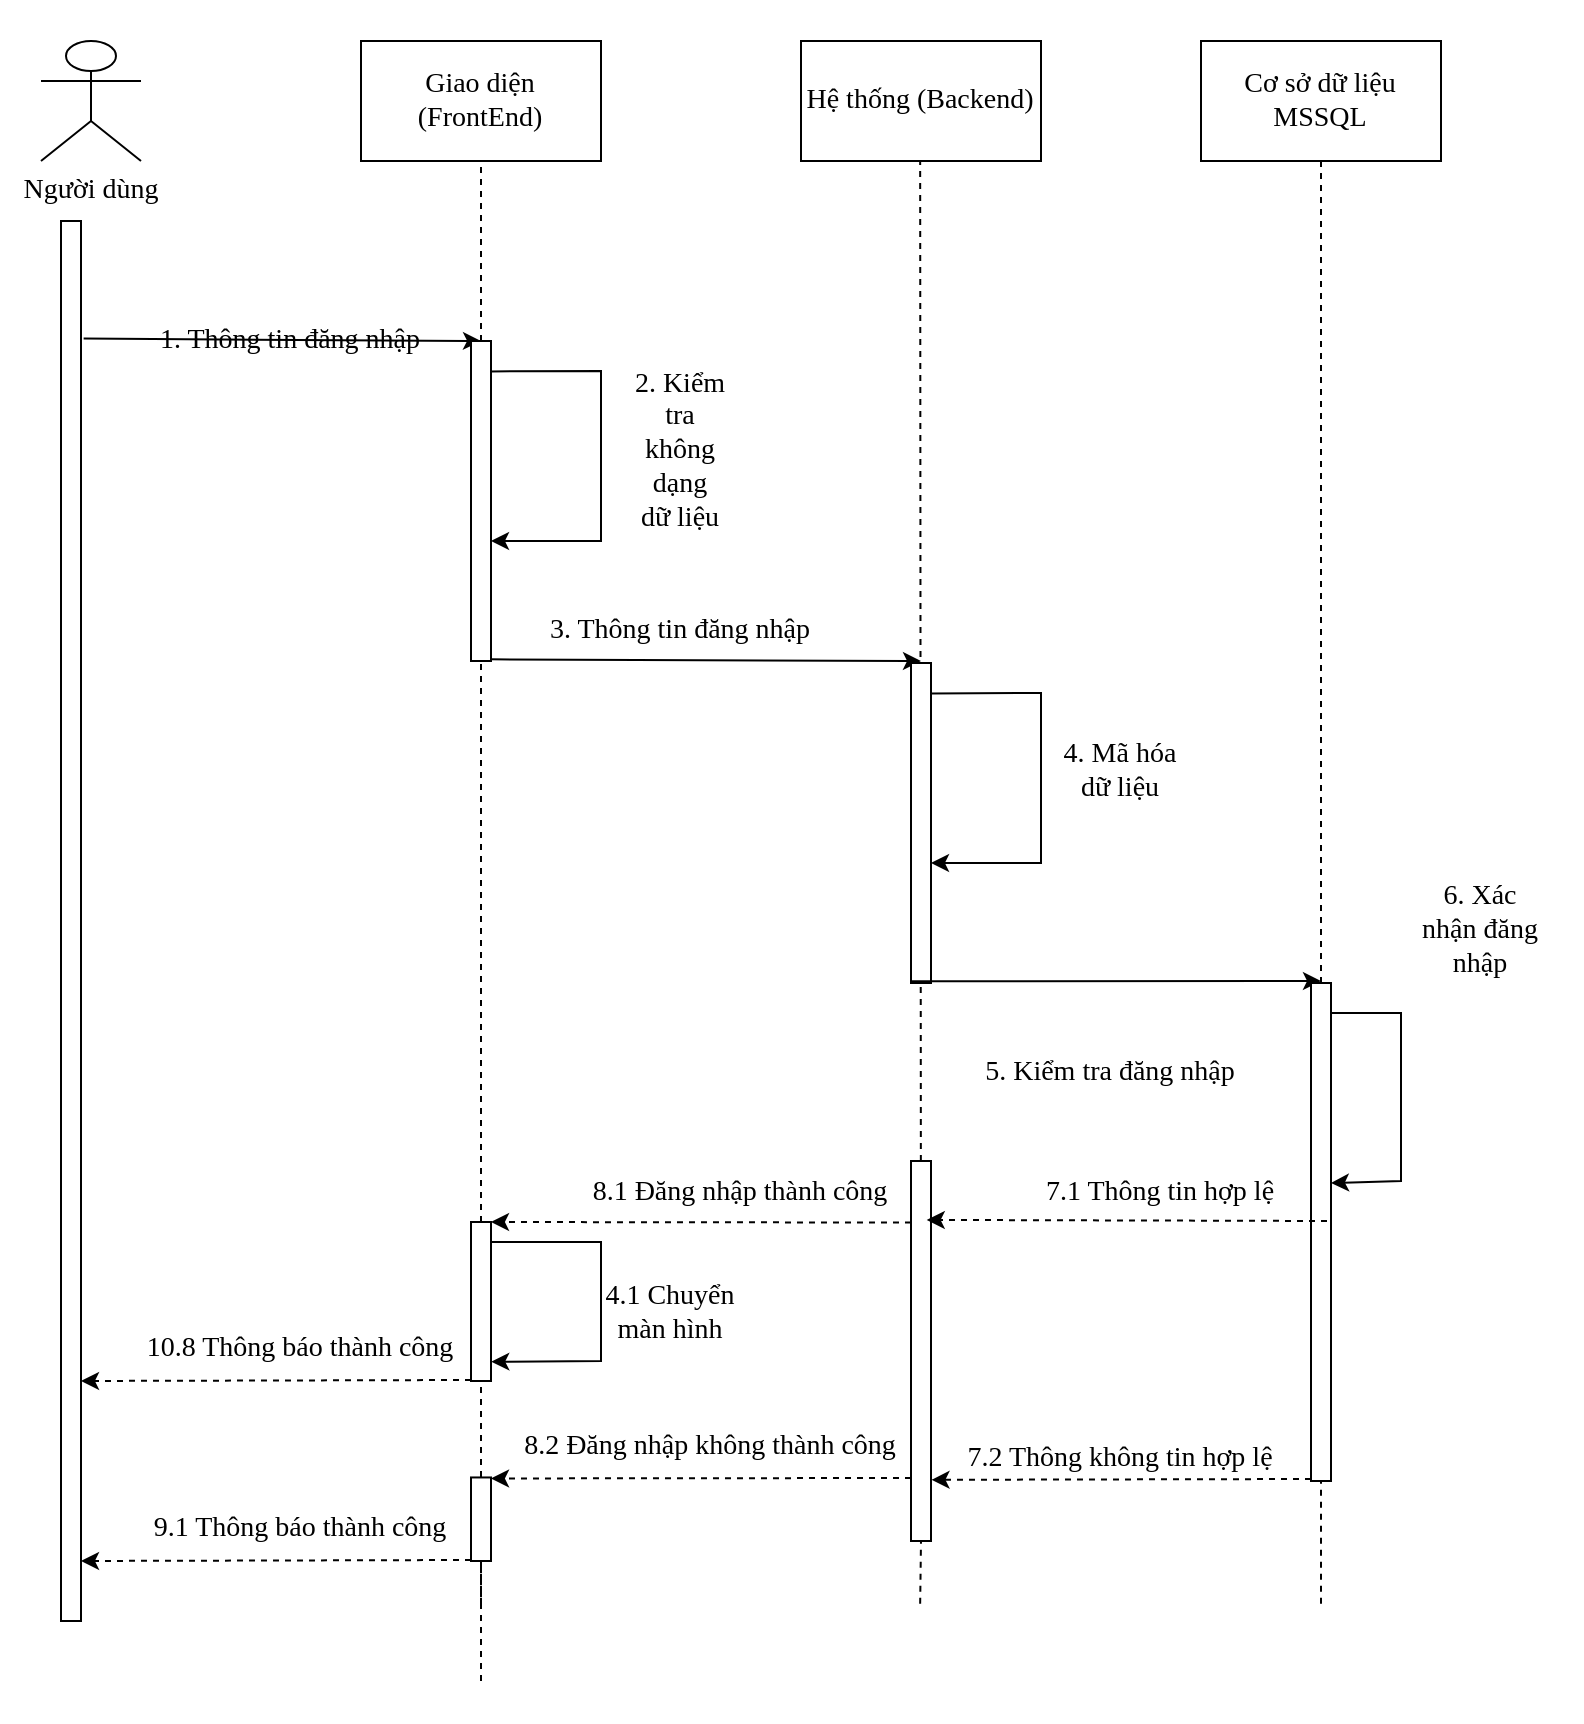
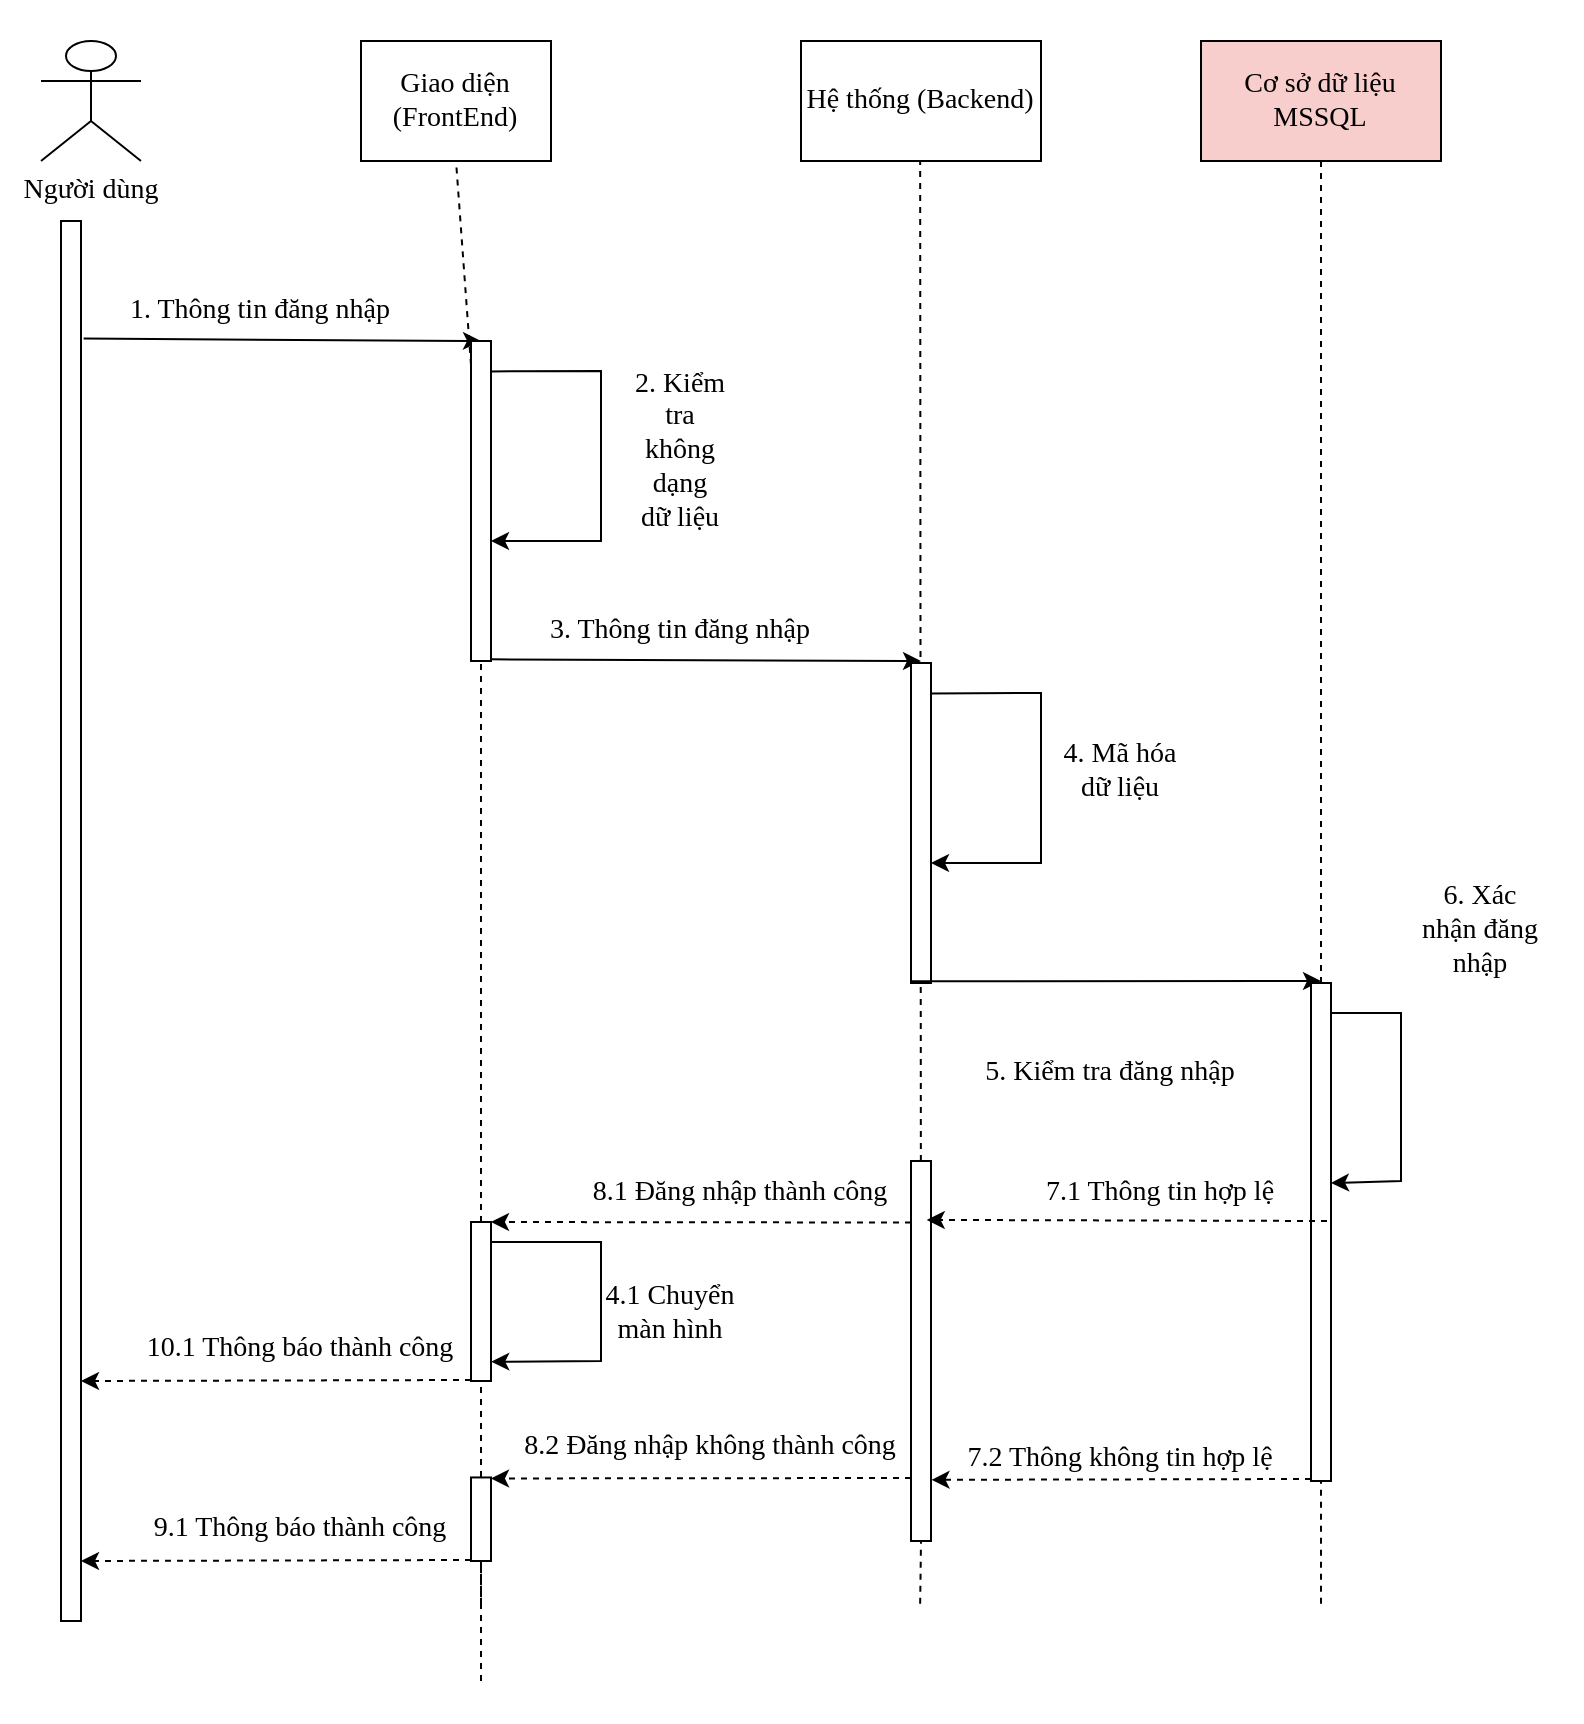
(481, 101) -> (456, 101)
(1321, 101) -> (1321, 101)
(291, 341) -> (261, 311)
(301, 1349) -> (301, 1349)
